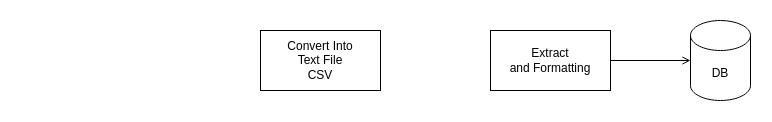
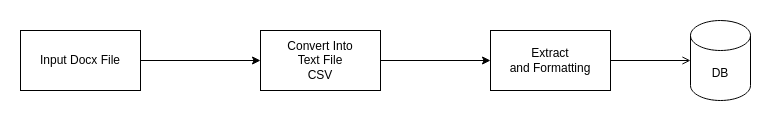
none -> (81, 61)
none -> (197, 61)
none -> (432, 61)
